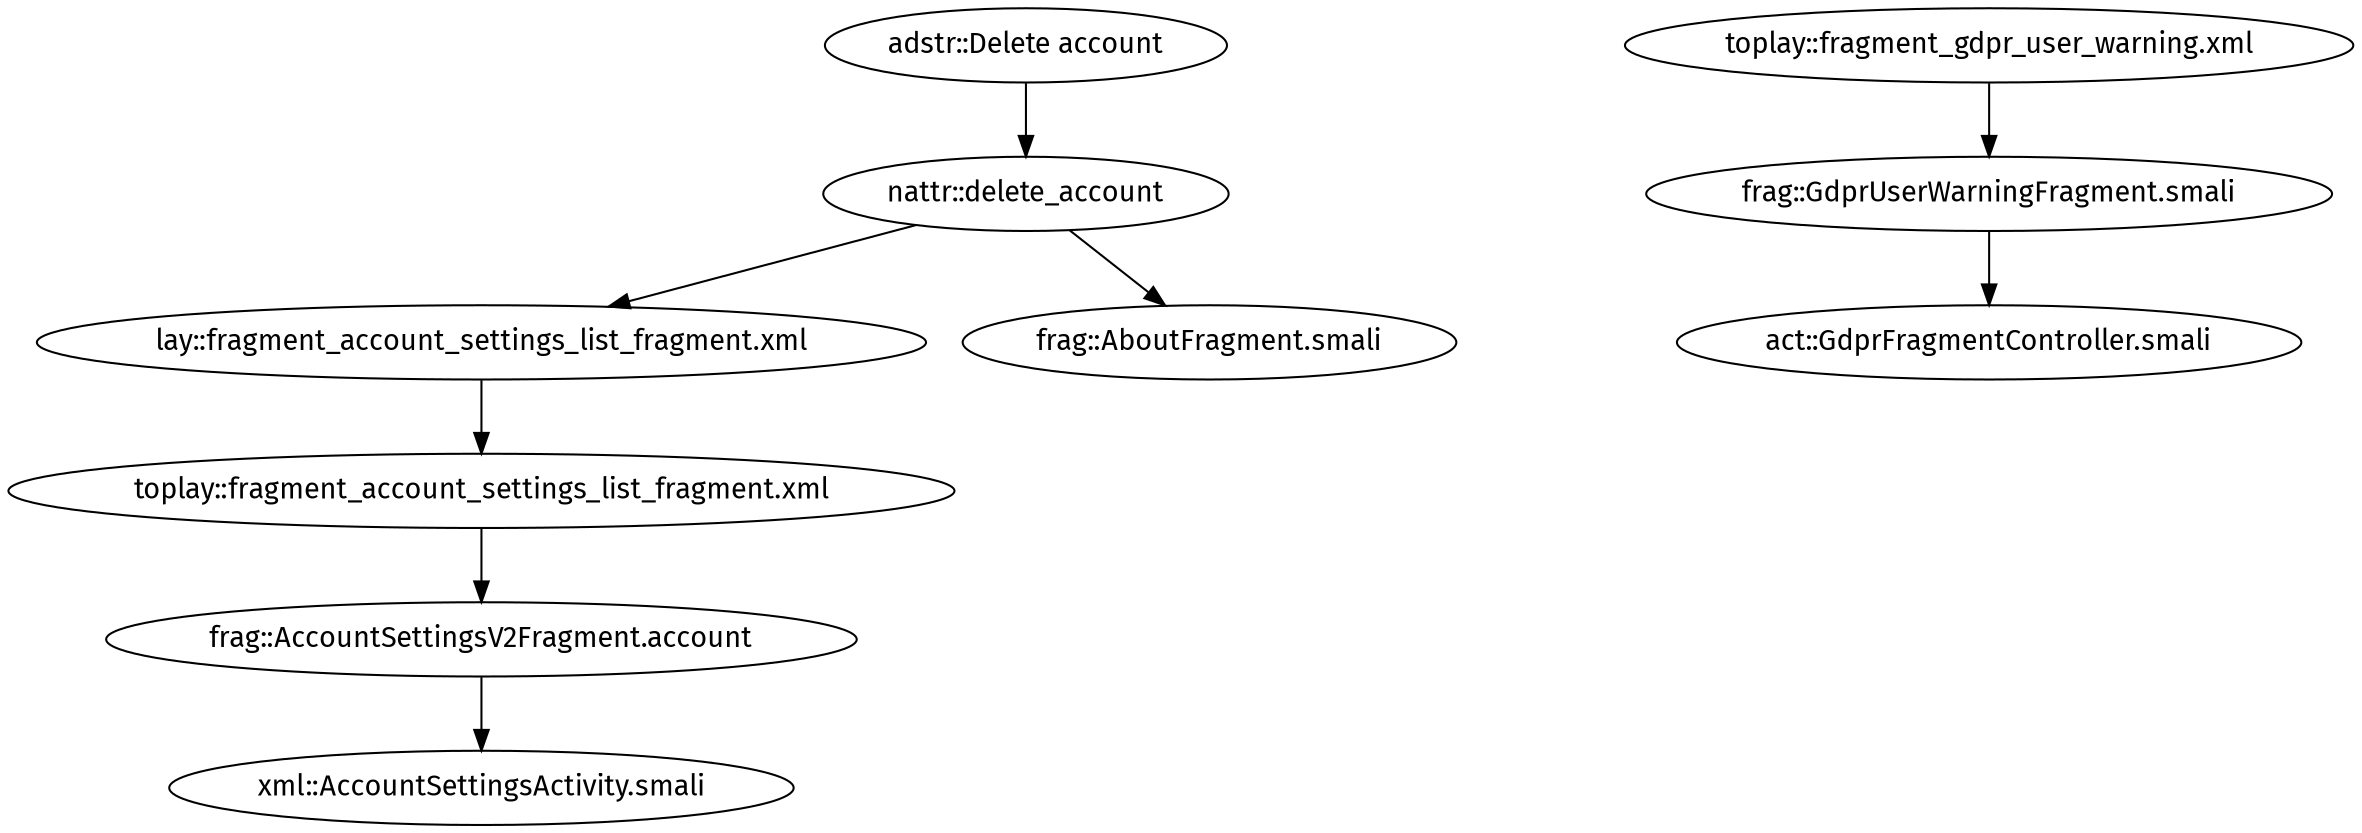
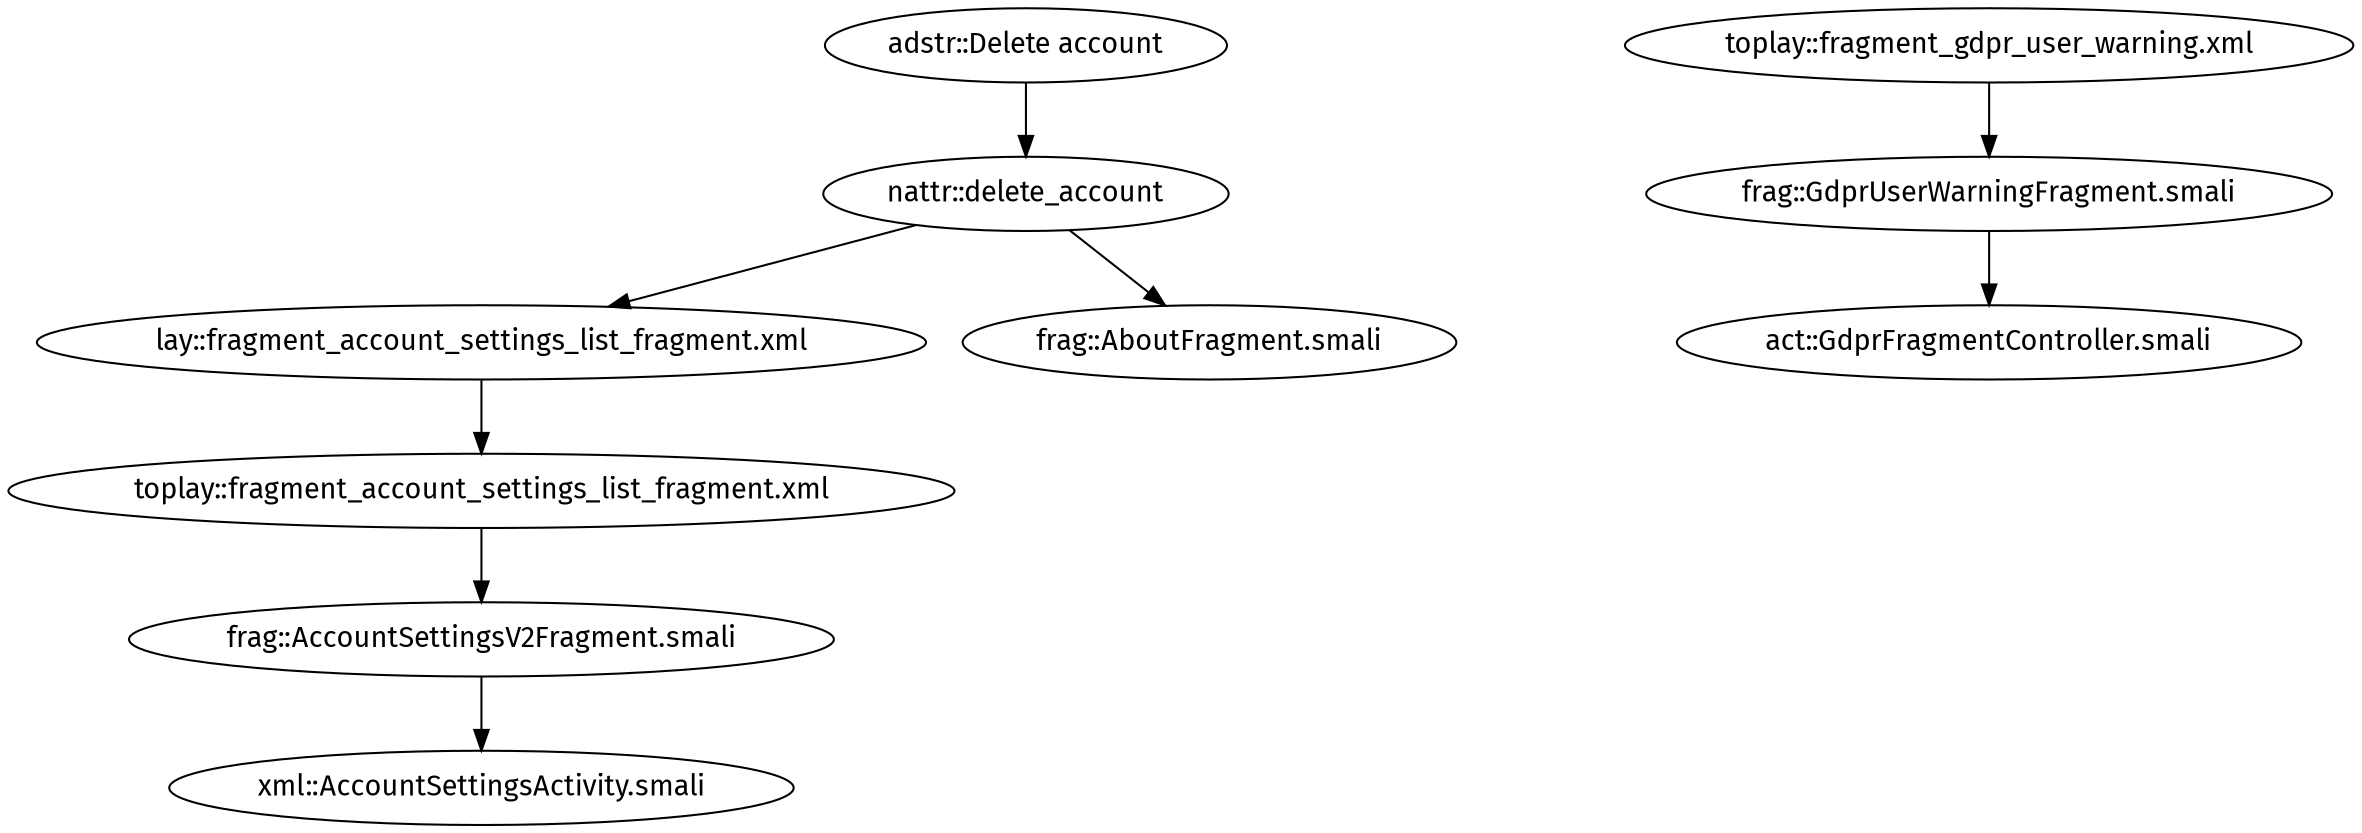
(481, 639) -> (481, 639)
